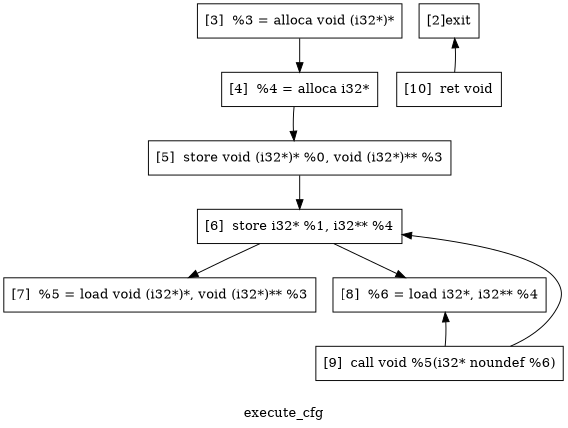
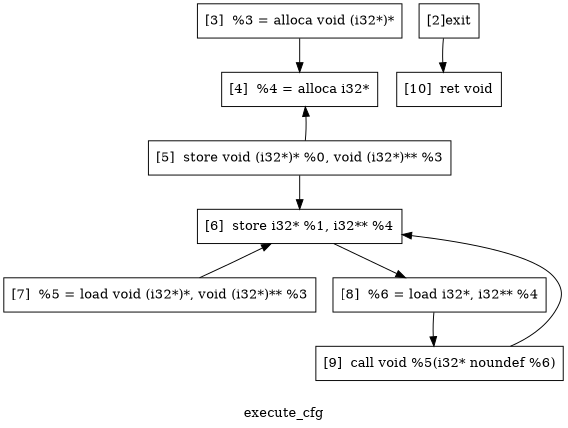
(455, 60) -> (443, 51)
(293, 119) -> (306, 129)
(228, 258) -> (231, 263)
(446, 334) -> (433, 325)
